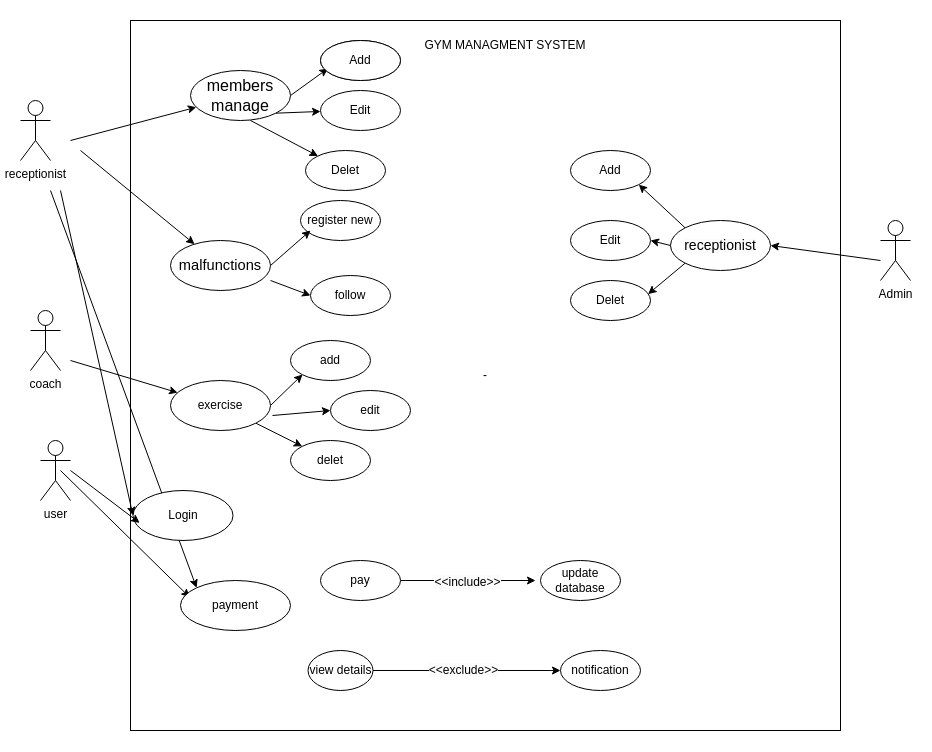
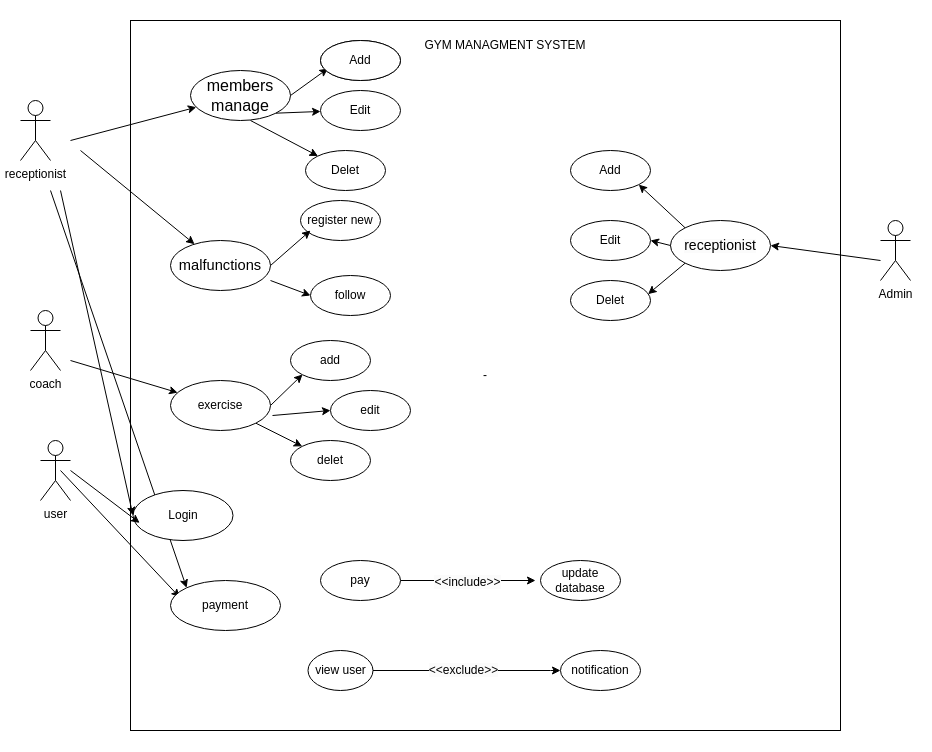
(236, 606) -> (226, 606)
(341, 671) -> (341, 671)
